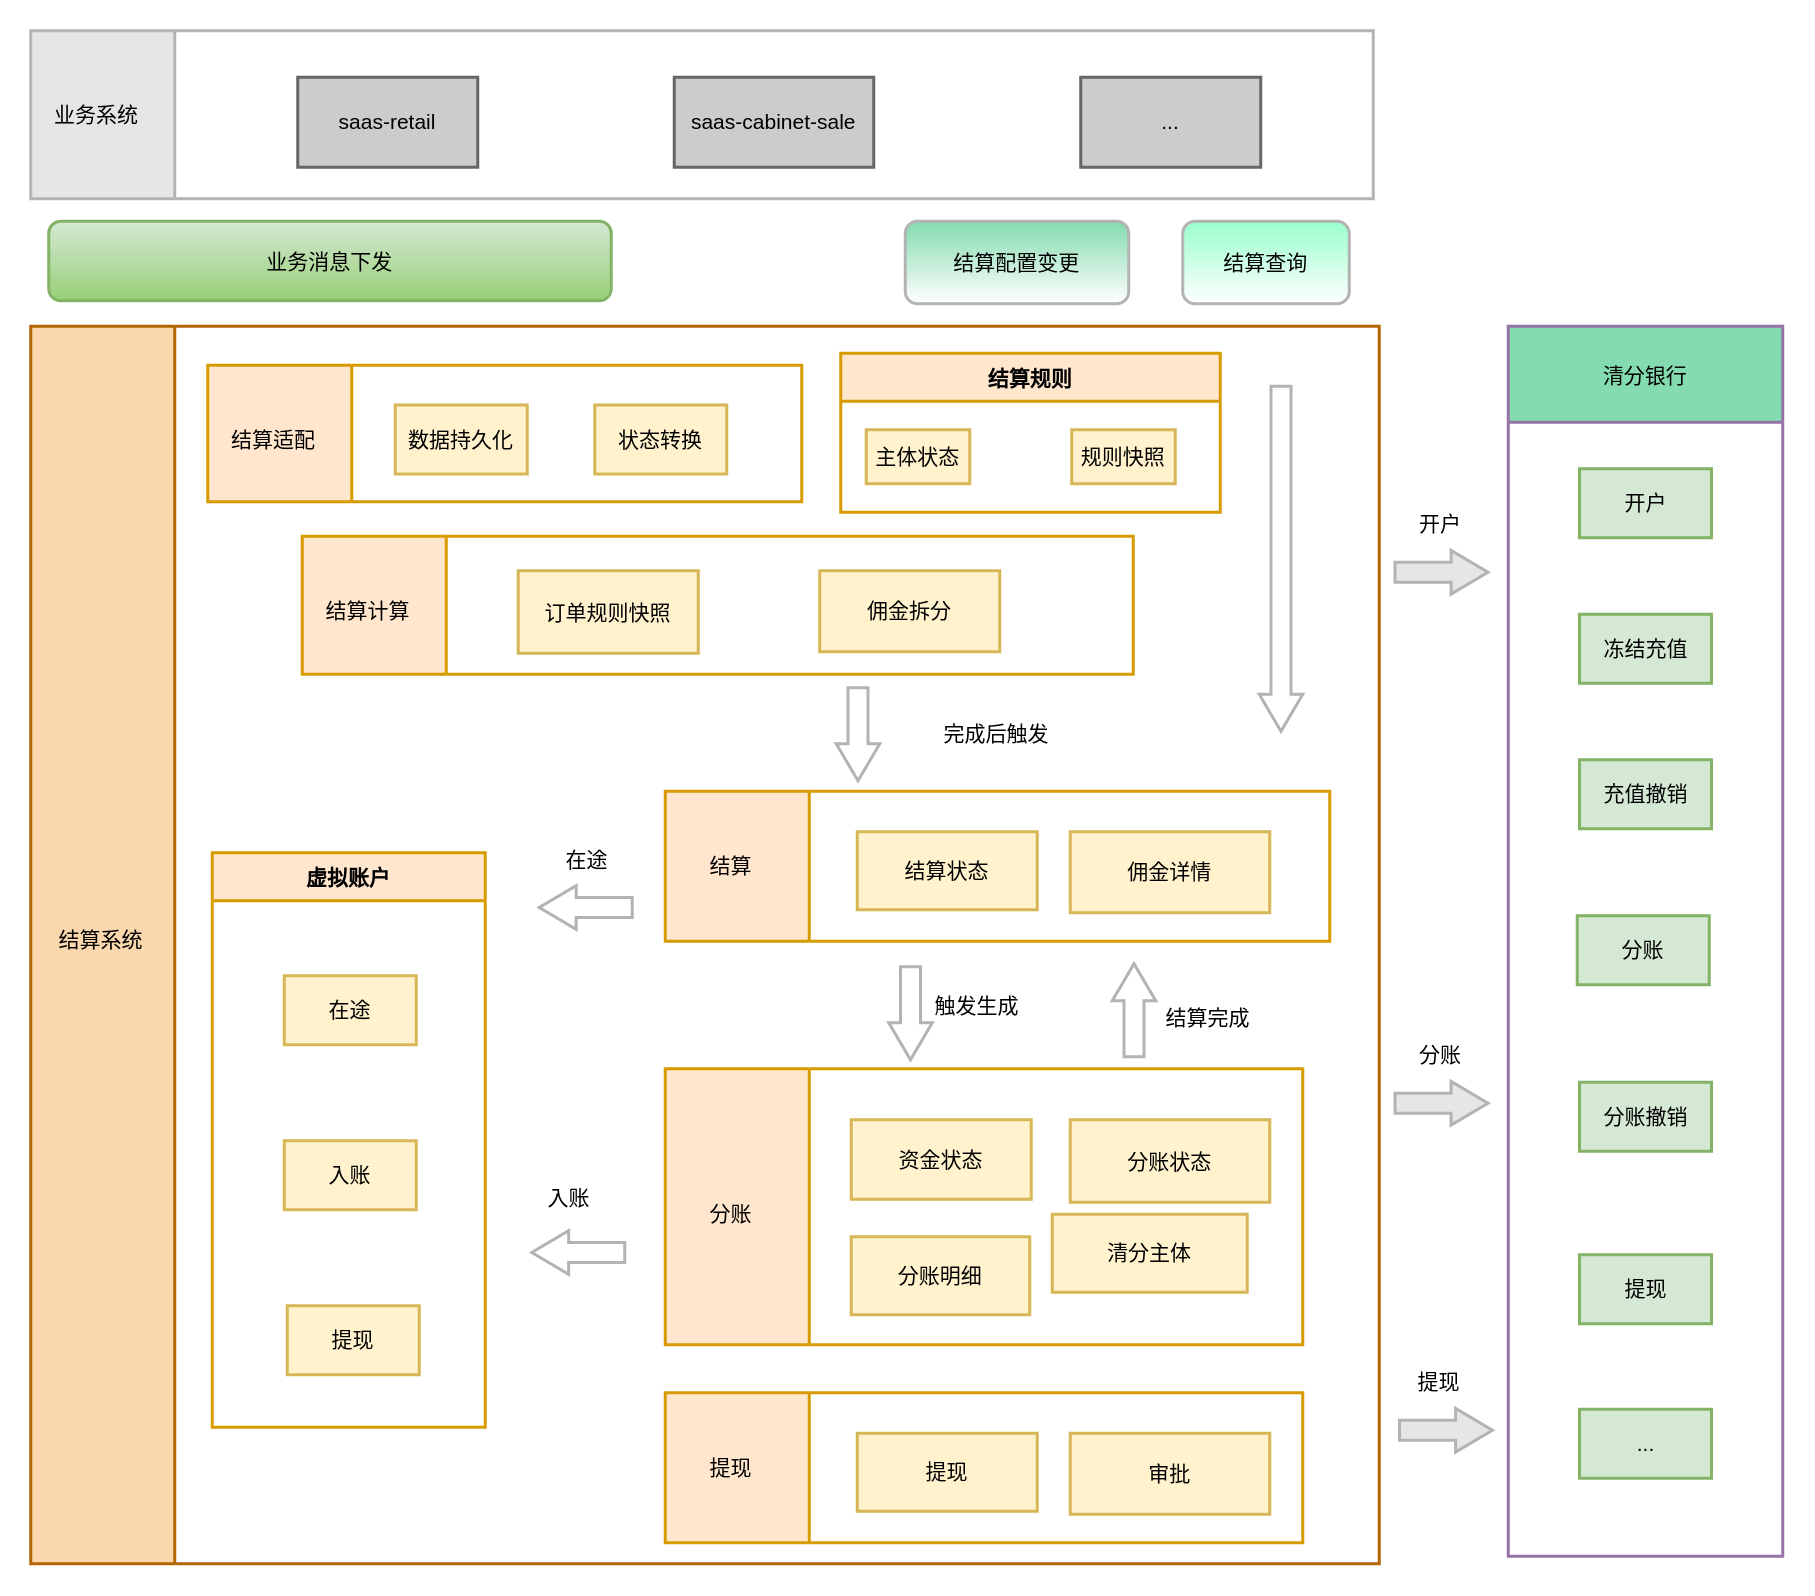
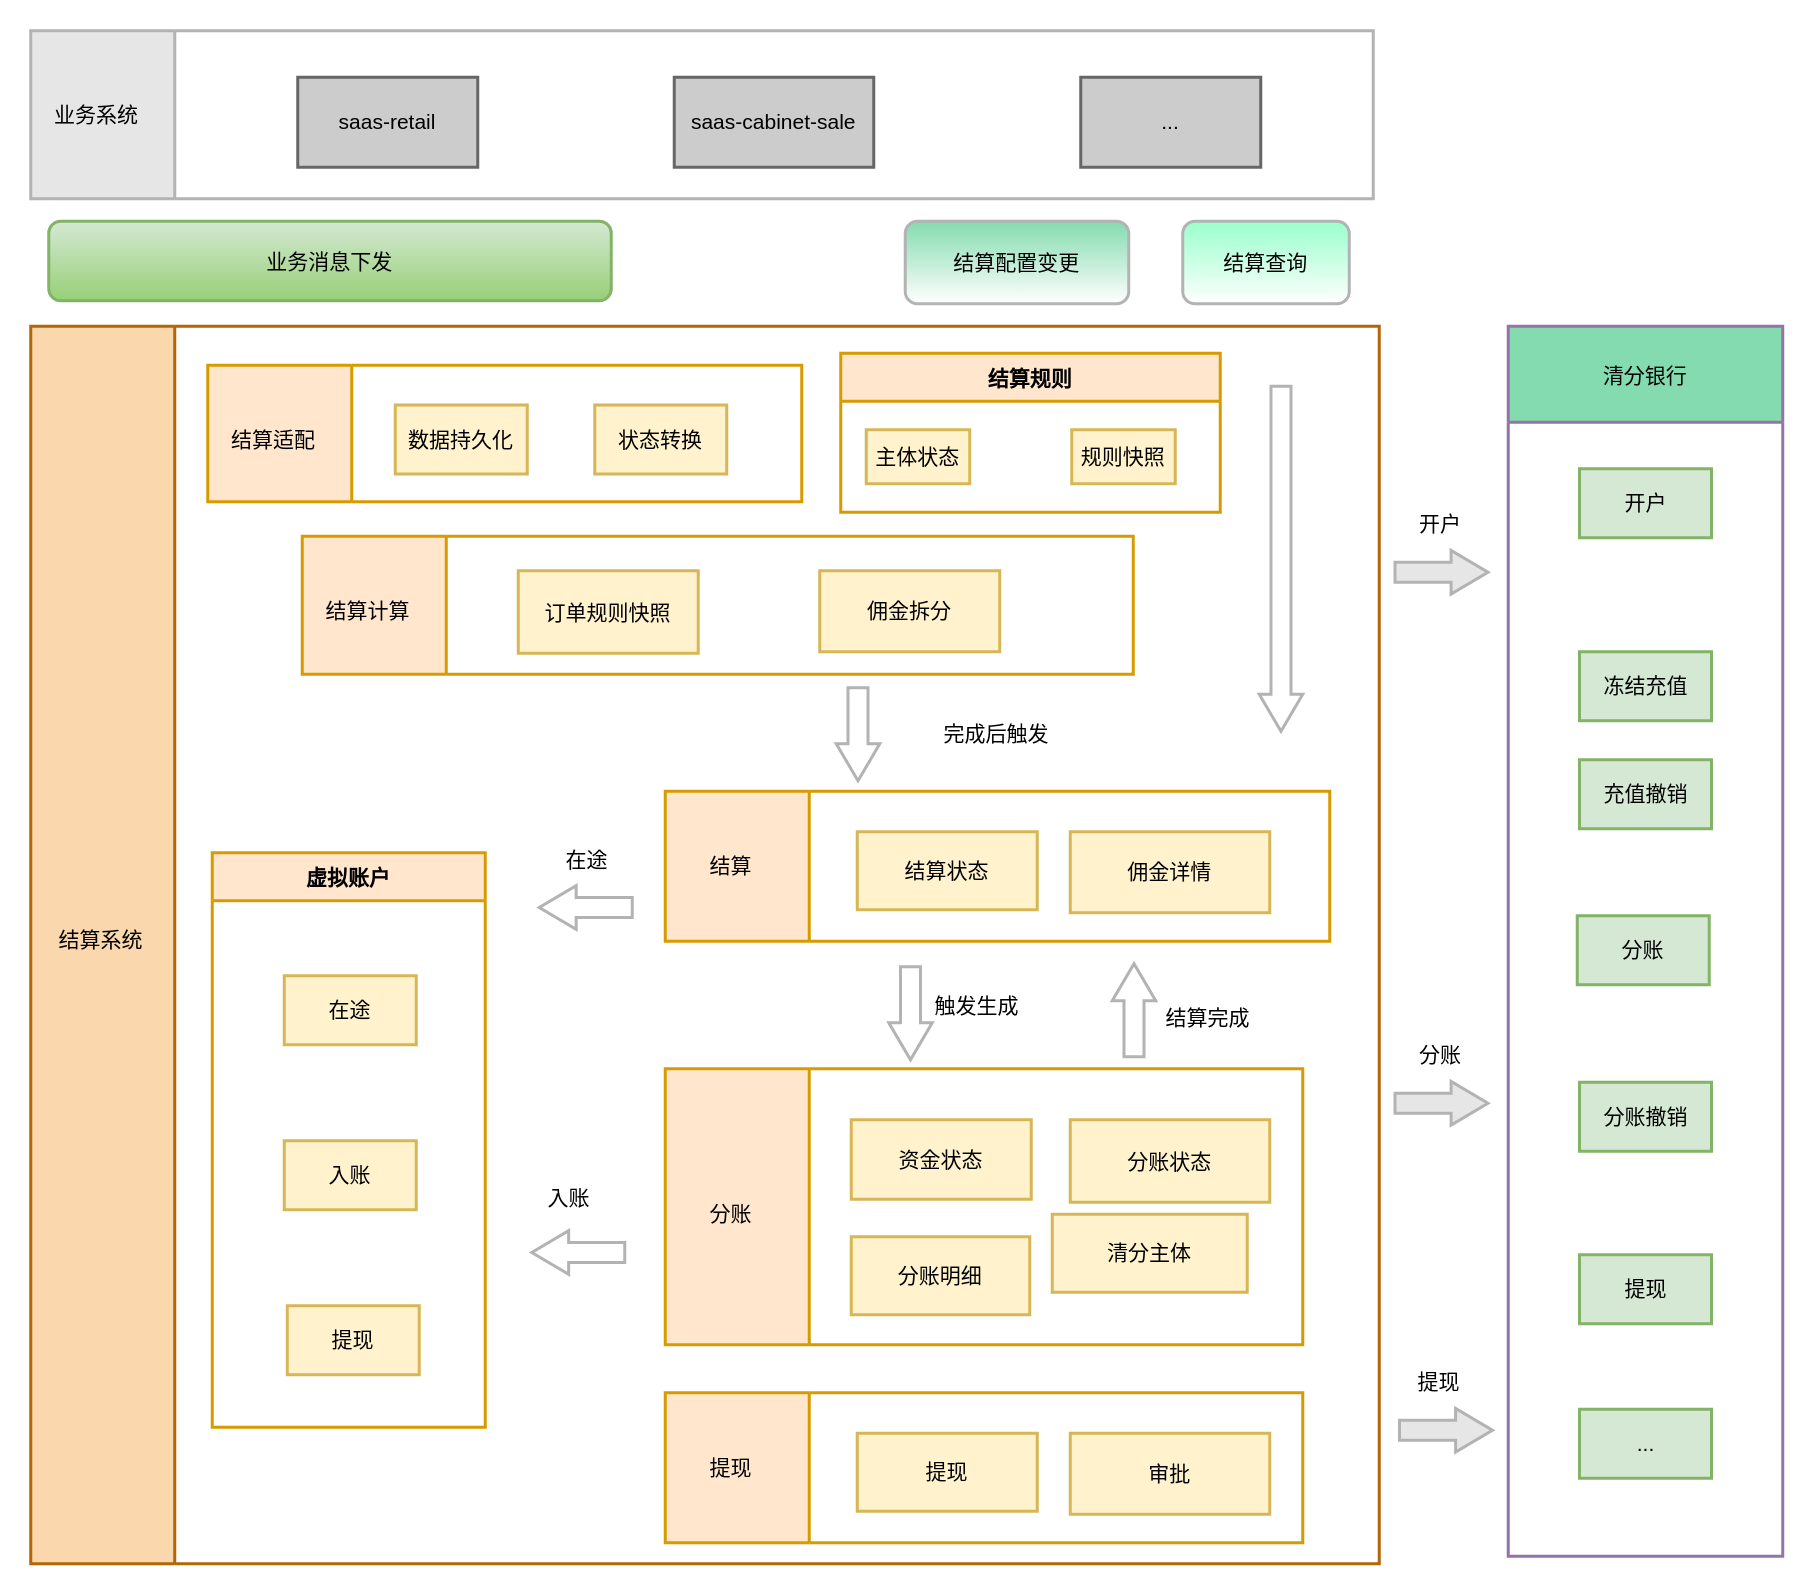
(1646, 649) -> (1646, 686)
